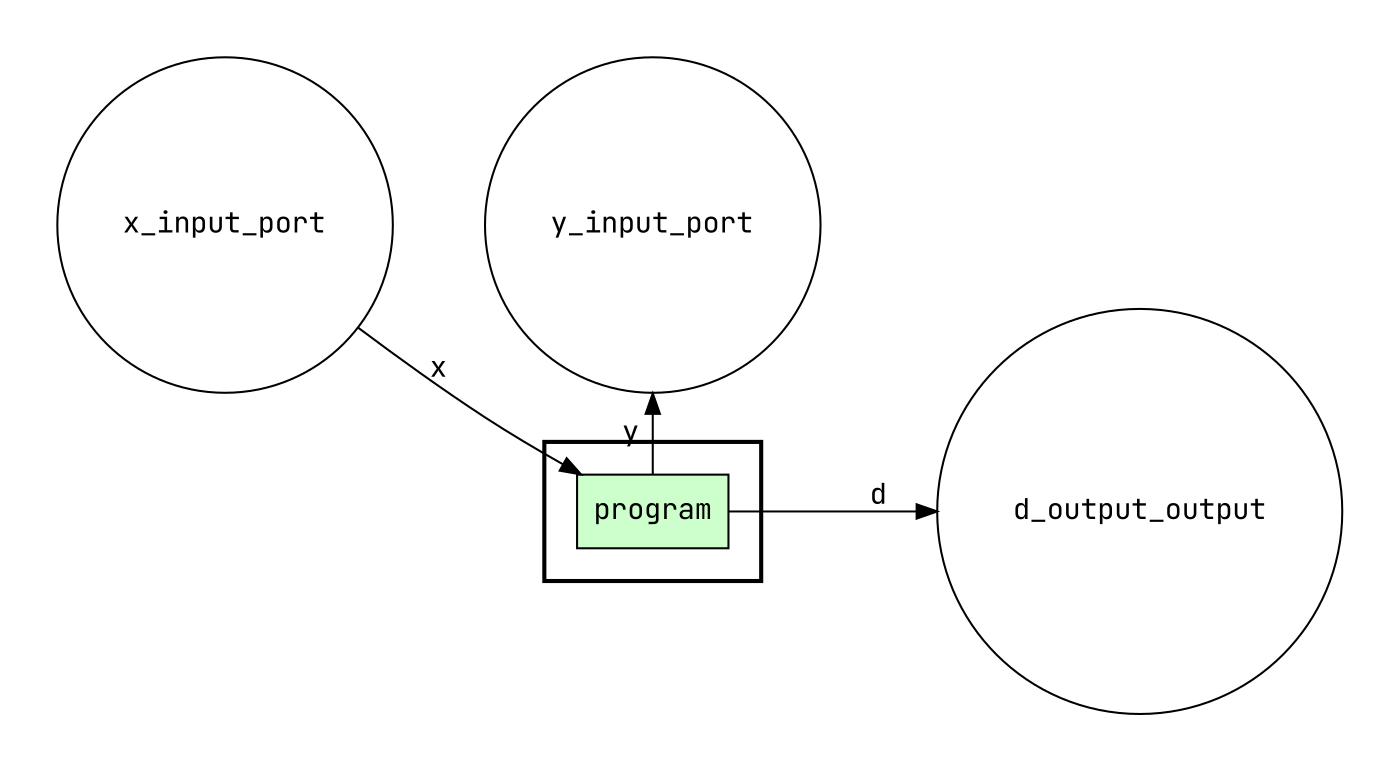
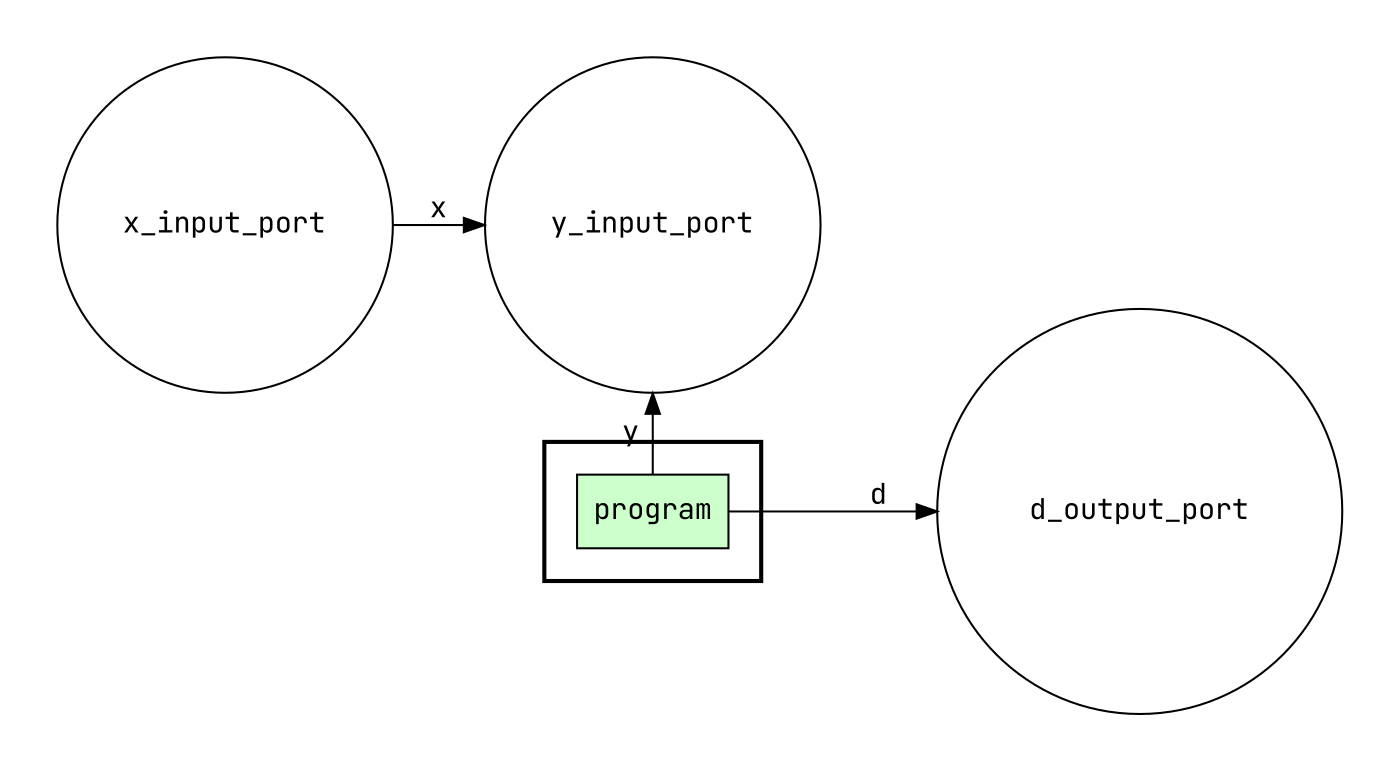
(453, 396) -> (429, 225)
(1140, 511) -> (1140, 511)
